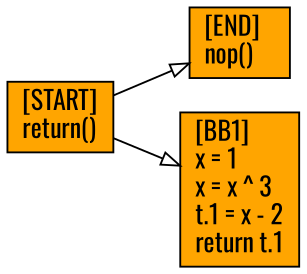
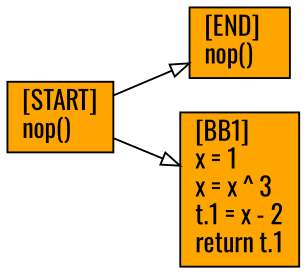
(60, 117) -> (60, 117)
